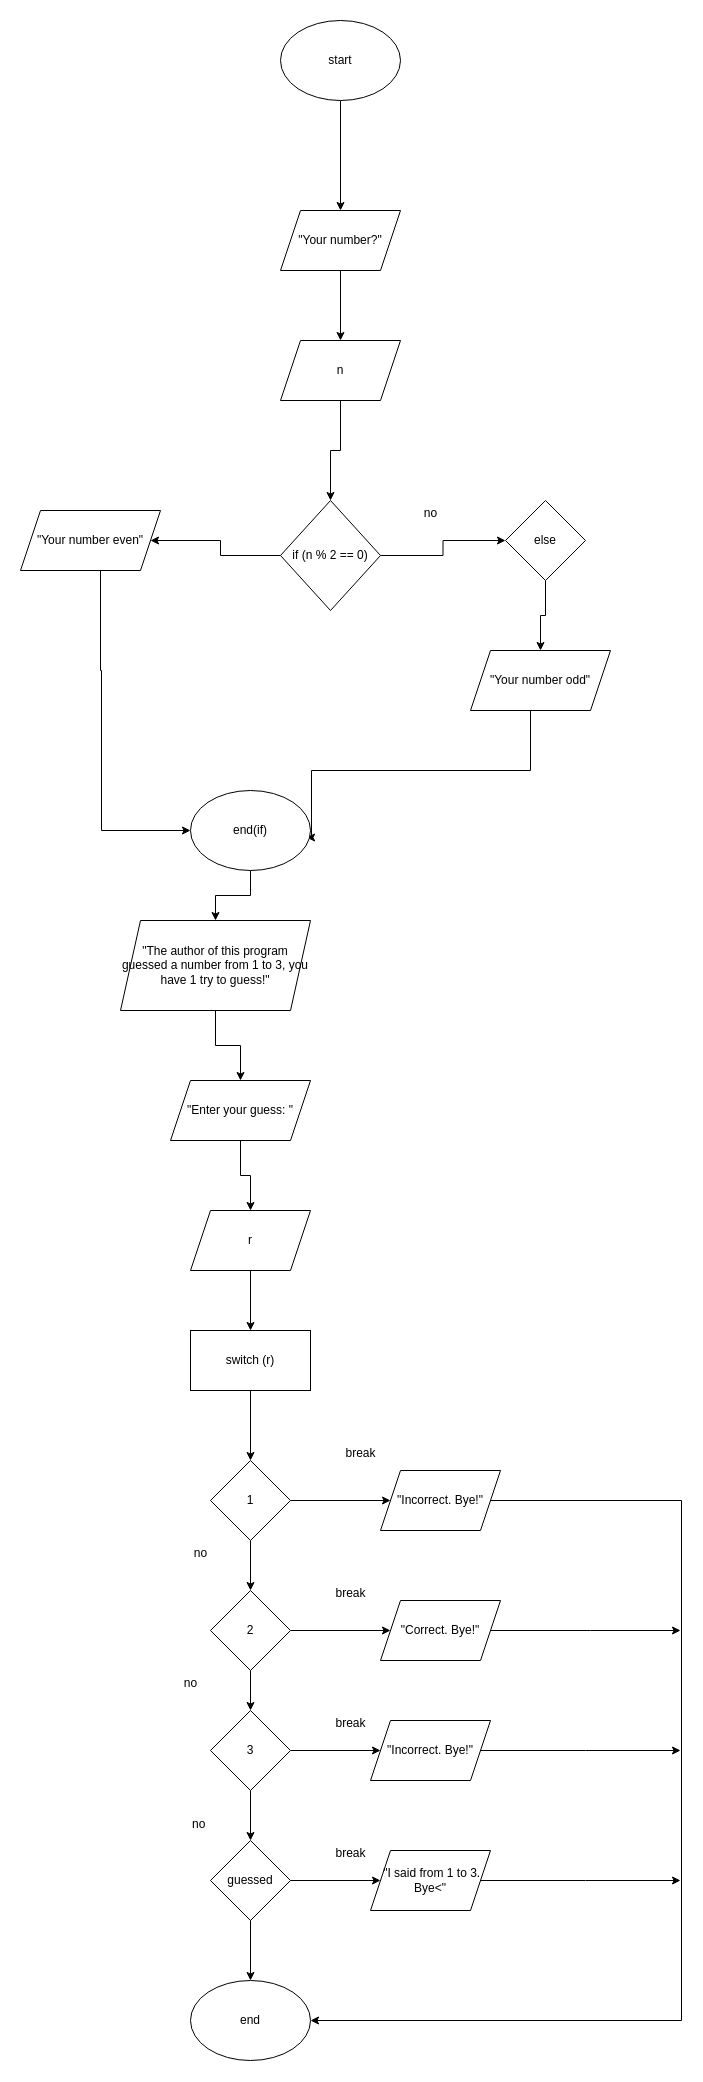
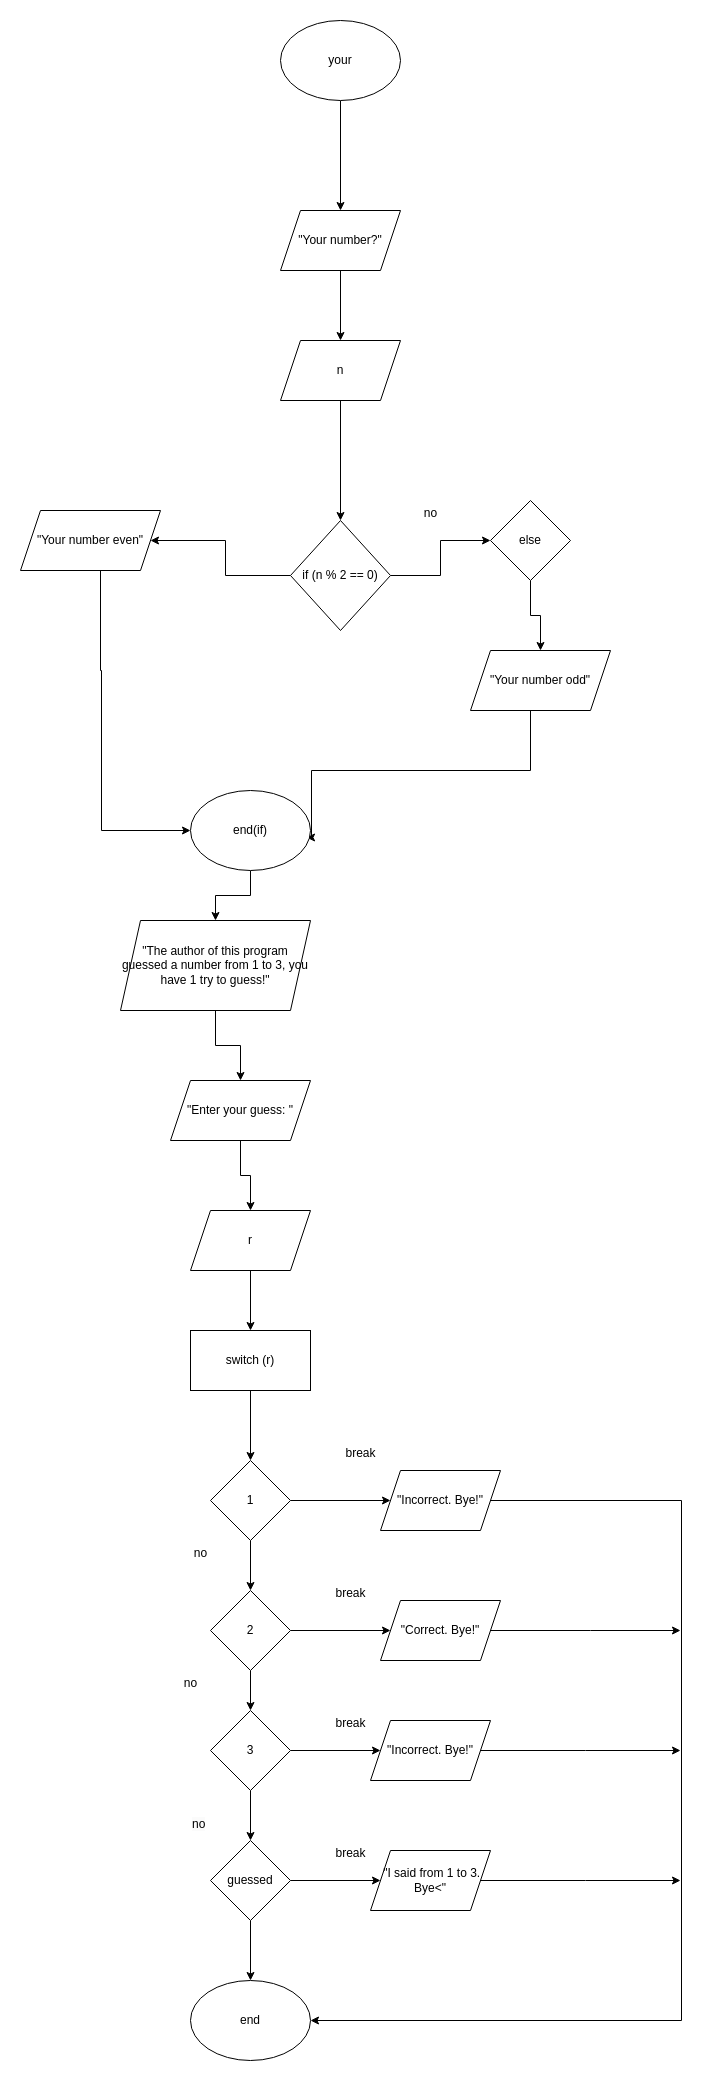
(341, 61) -> (341, 61)
(546, 541) -> (531, 541)
(331, 556) -> (341, 576)
